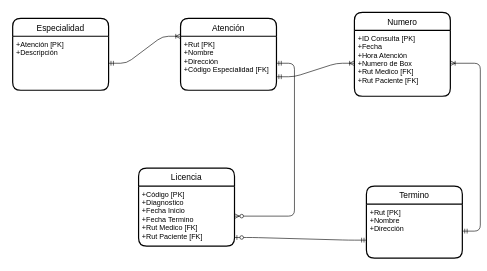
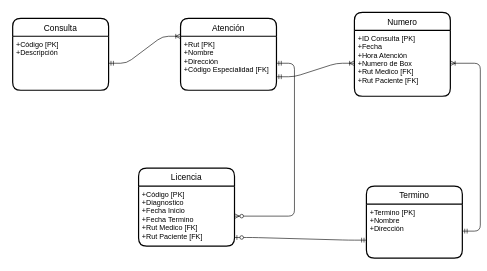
(60, 28) -> (60, 28)
(42, 44) -> (38, 44)
(387, 212) -> (394, 212)
